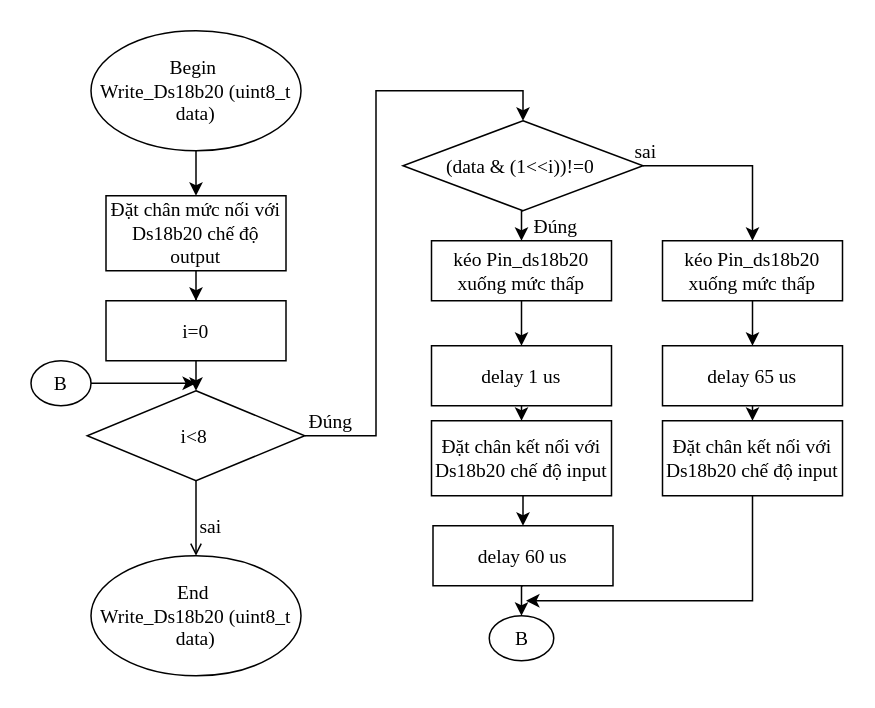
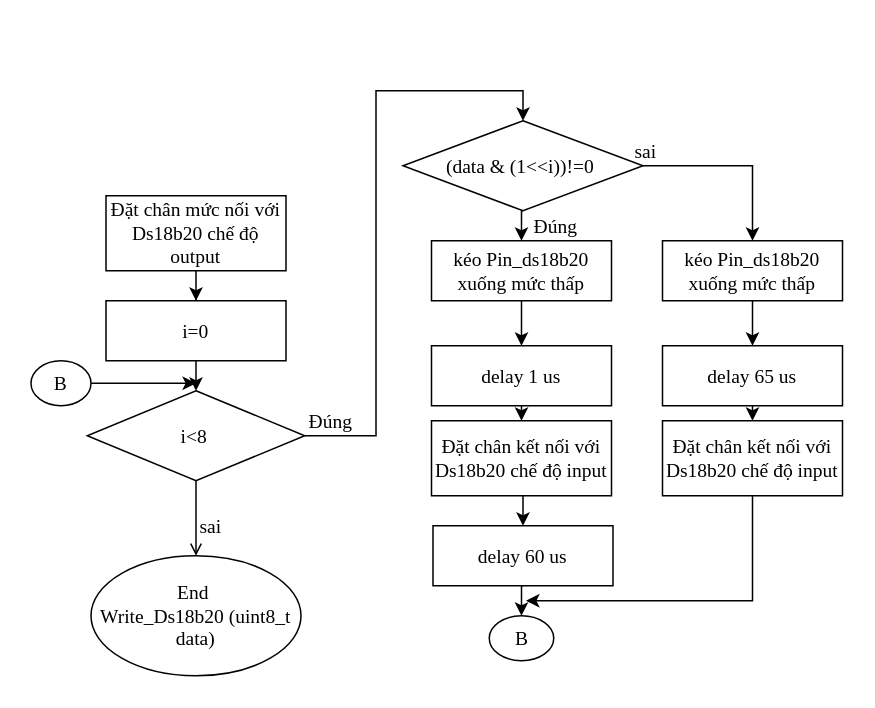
(196, 91) -> none
(196, 168) -> none
